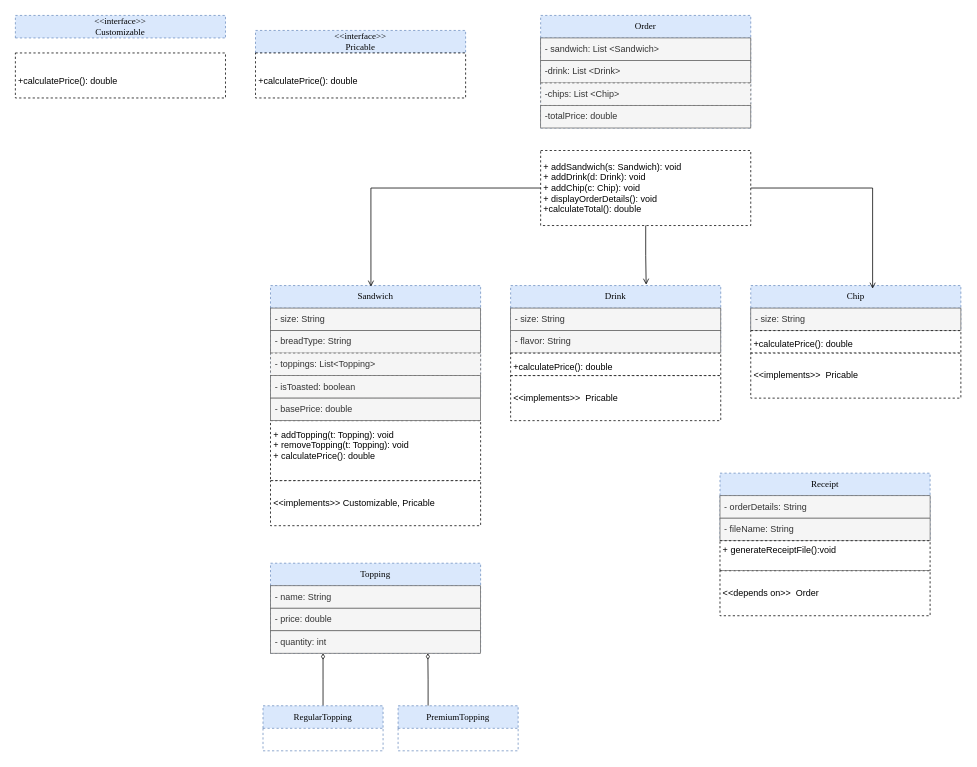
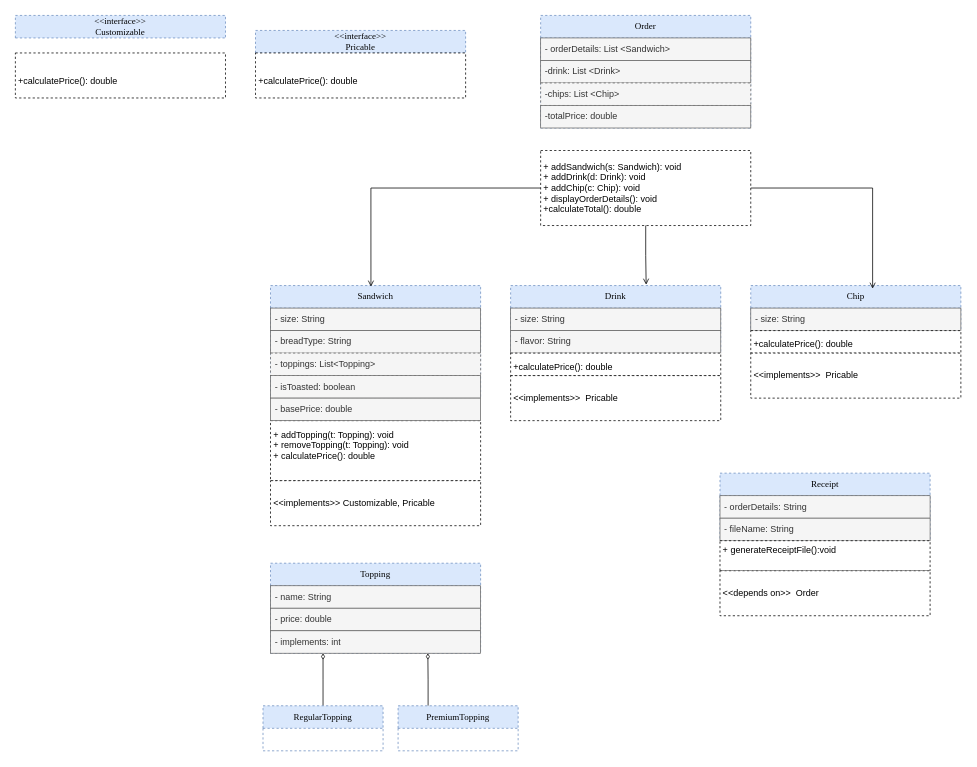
(605, 49) -> (614, 49)
(307, 642) -> (311, 642)
